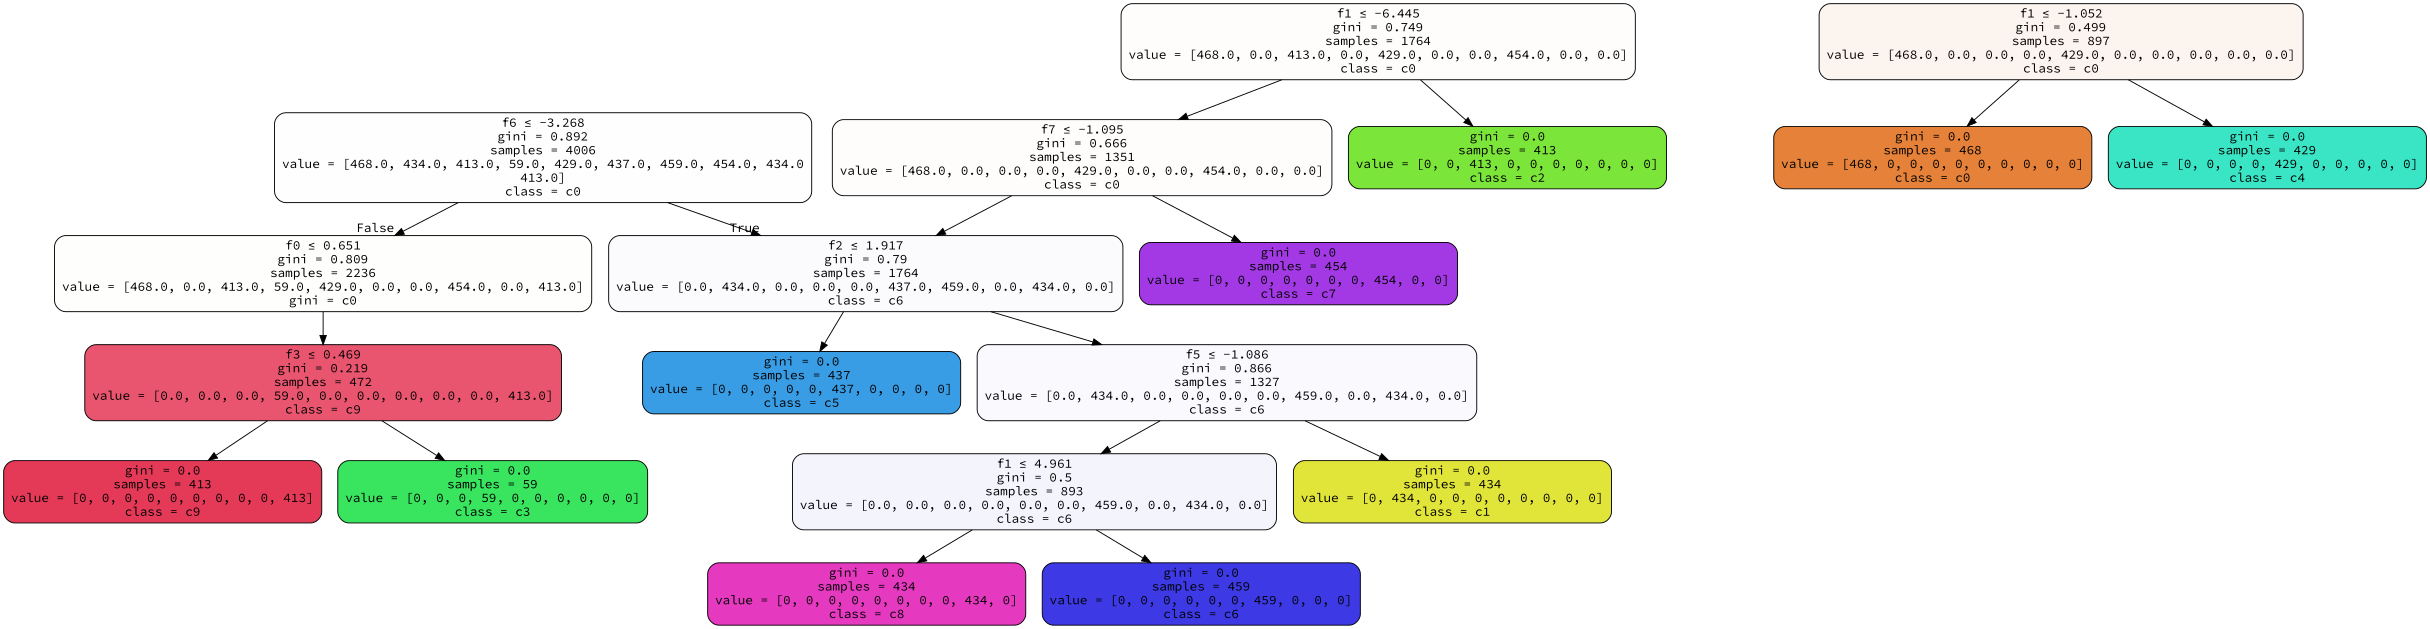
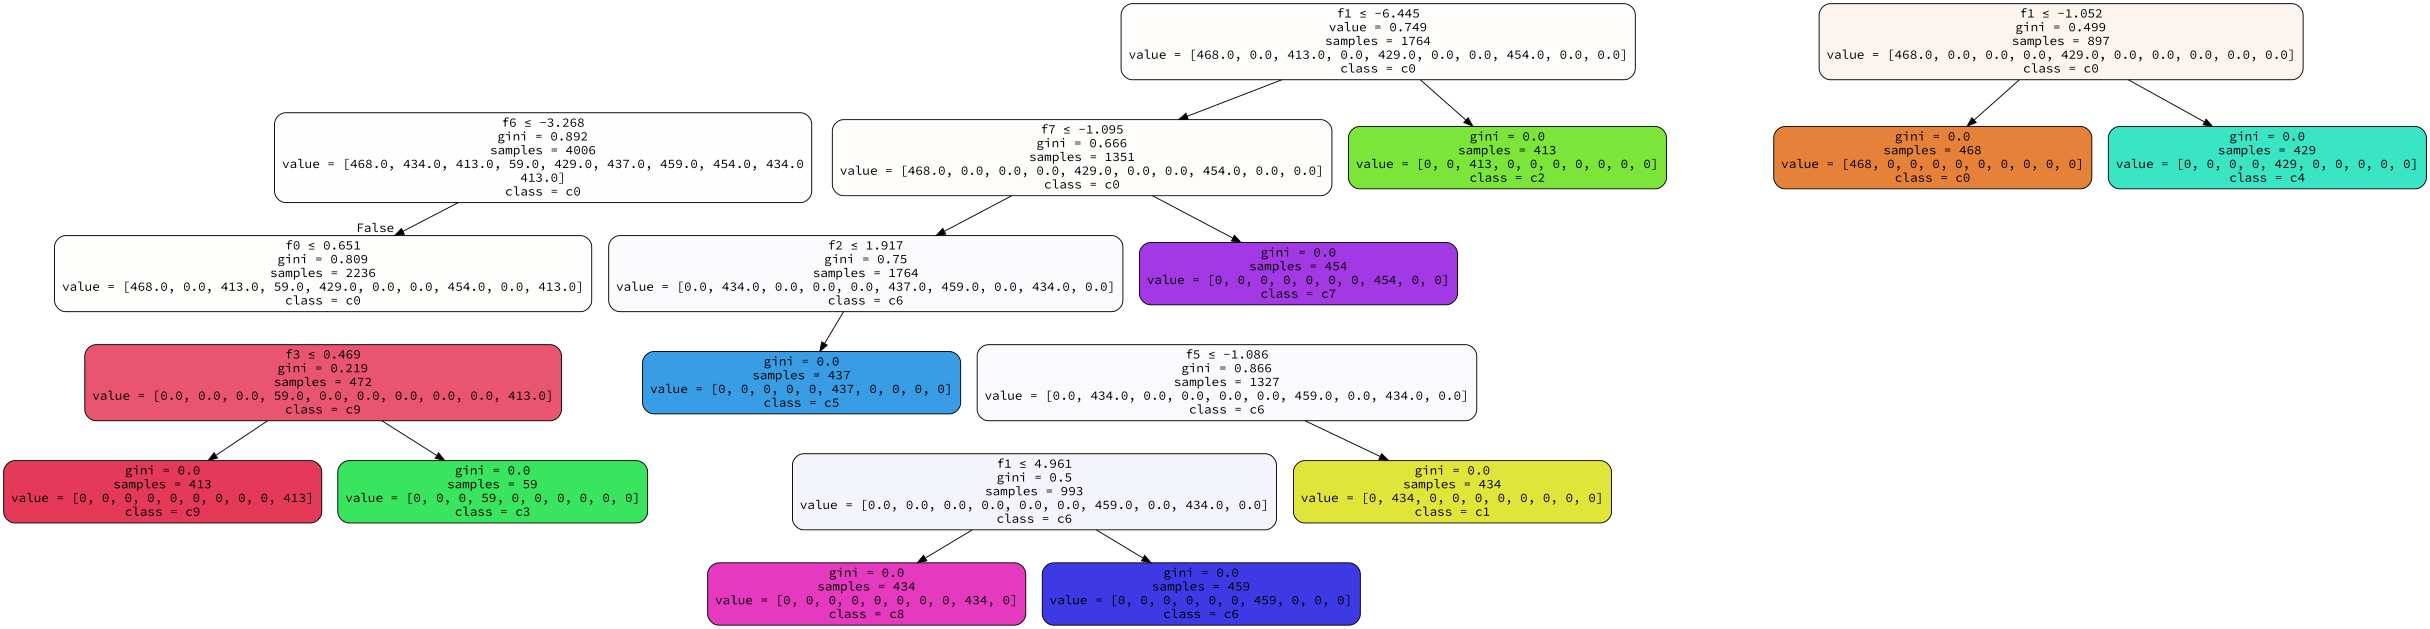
(1378, 28) -> (1378, 28)
(710, 218) -> none
(866, 259) -> (866, 259)
(323, 301) -> (323, 301)
(323, 323) -> none
(1042, 327) -> none
(1135, 435) -> none
(1034, 491) -> (1034, 491)
